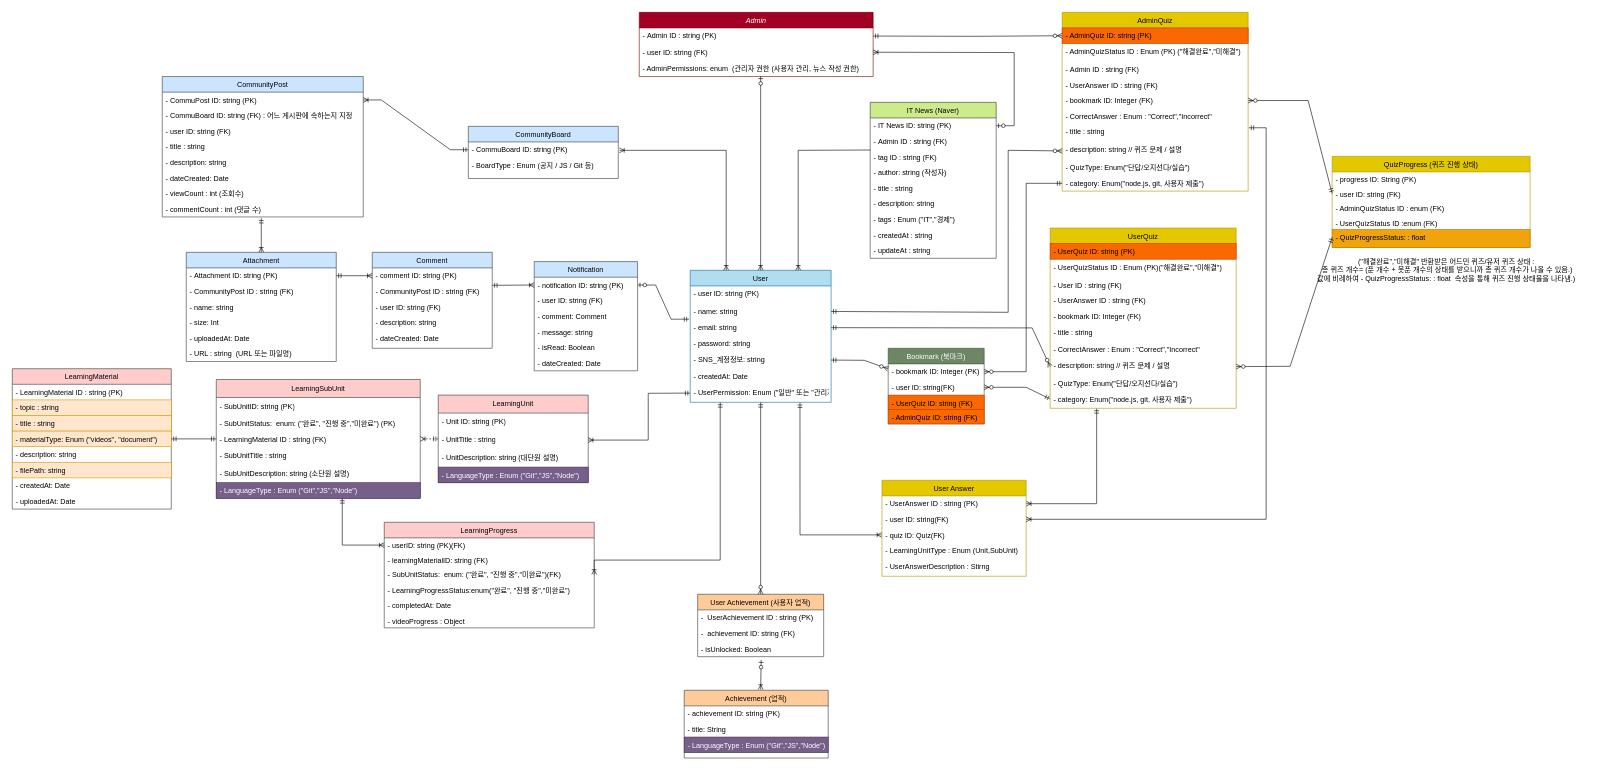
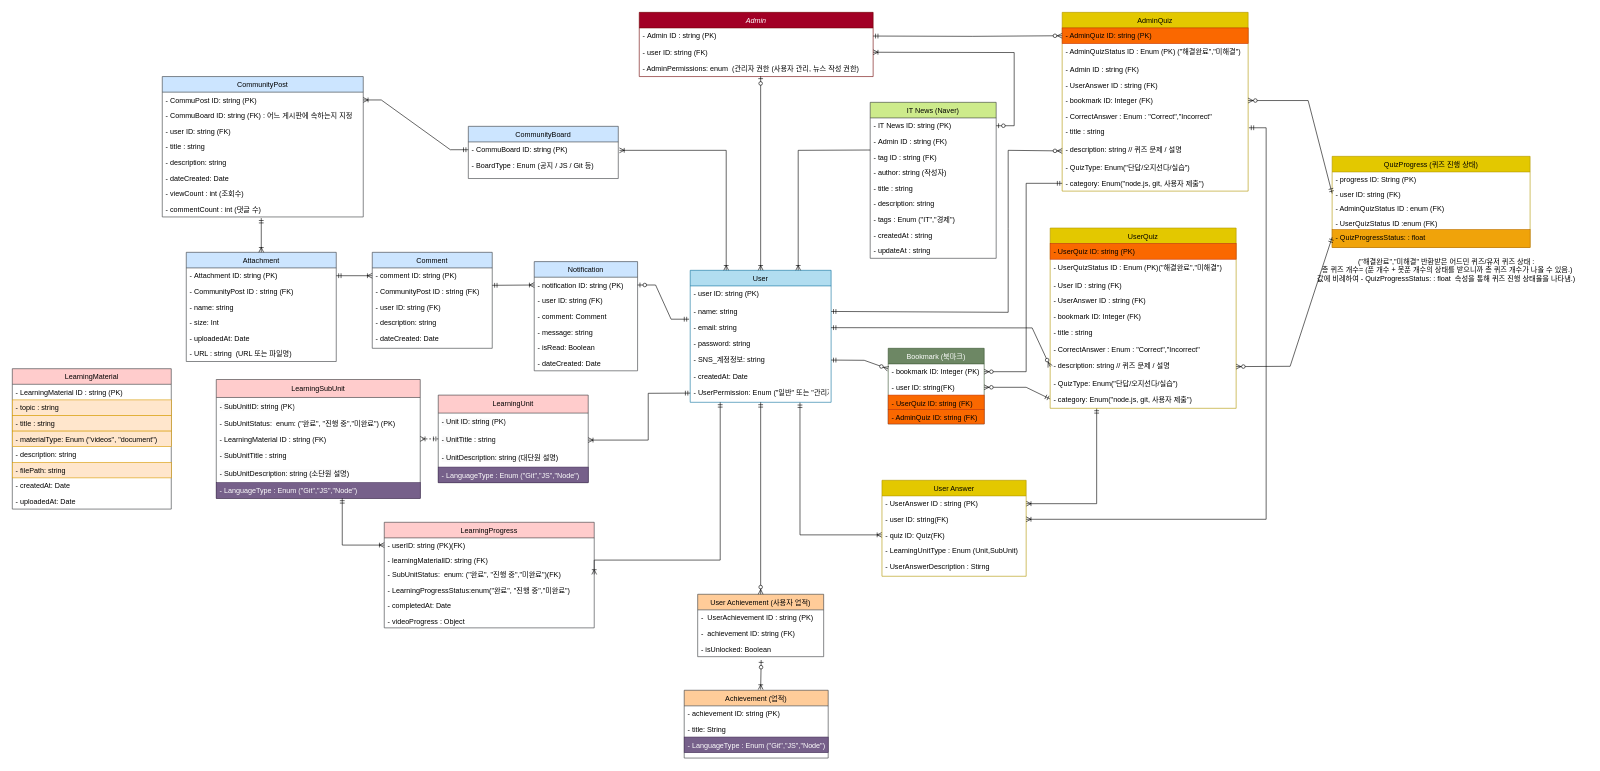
(211, 439) -> none
